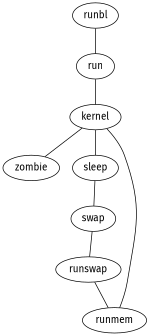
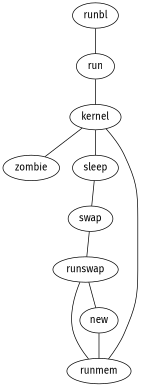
none -> (99, 320)
